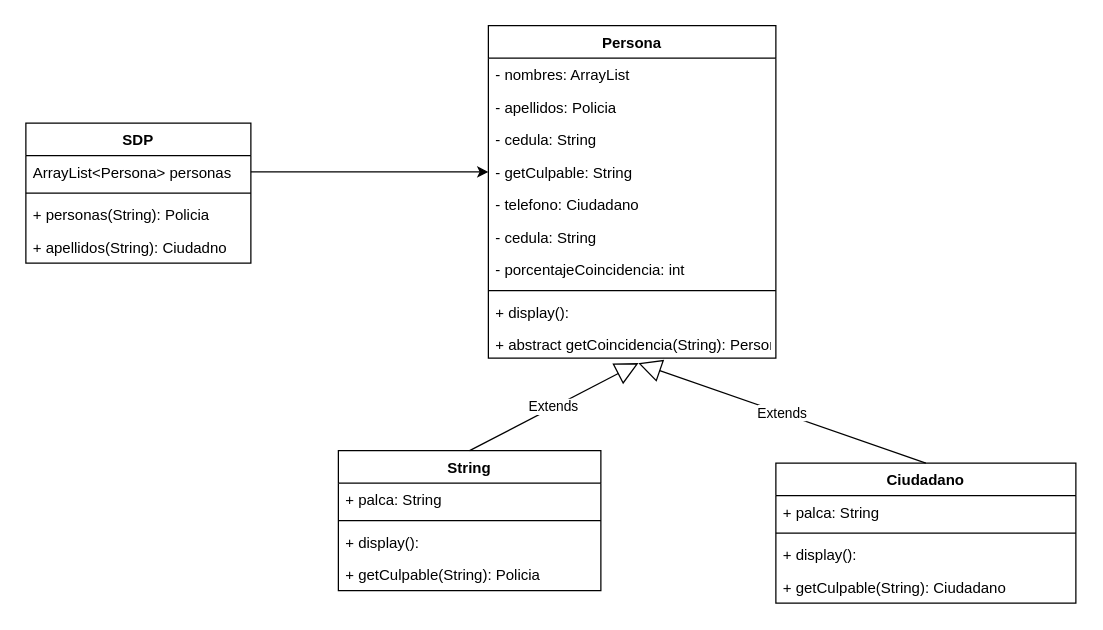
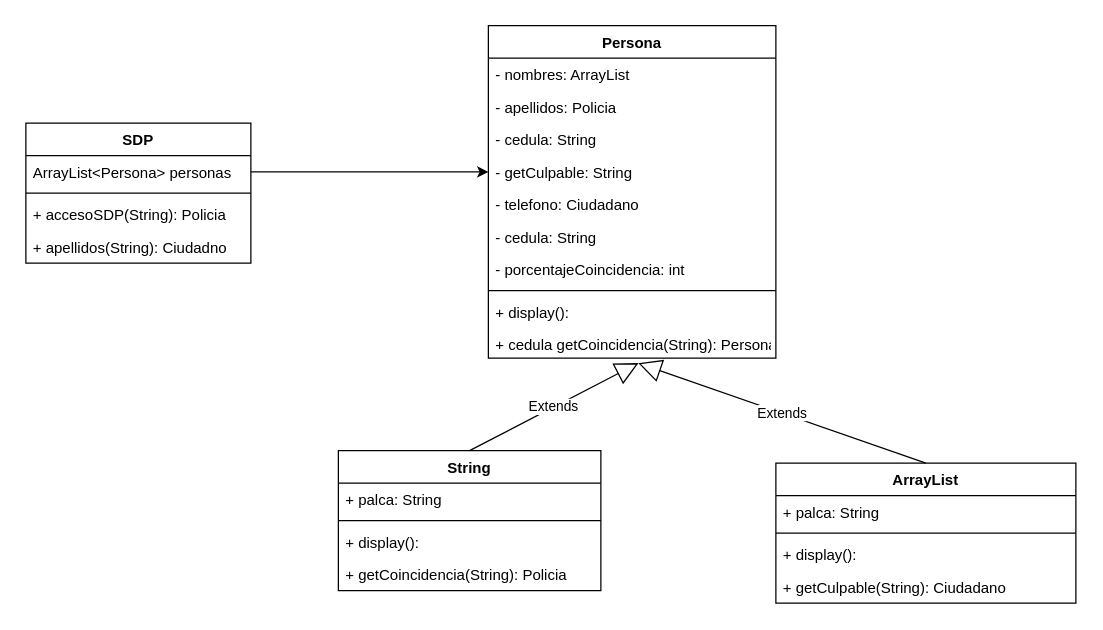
(132, 215) -> (136, 215)
(660, 345) -> (650, 345)
(925, 480) -> (925, 480)
(453, 575) -> (468, 575)
